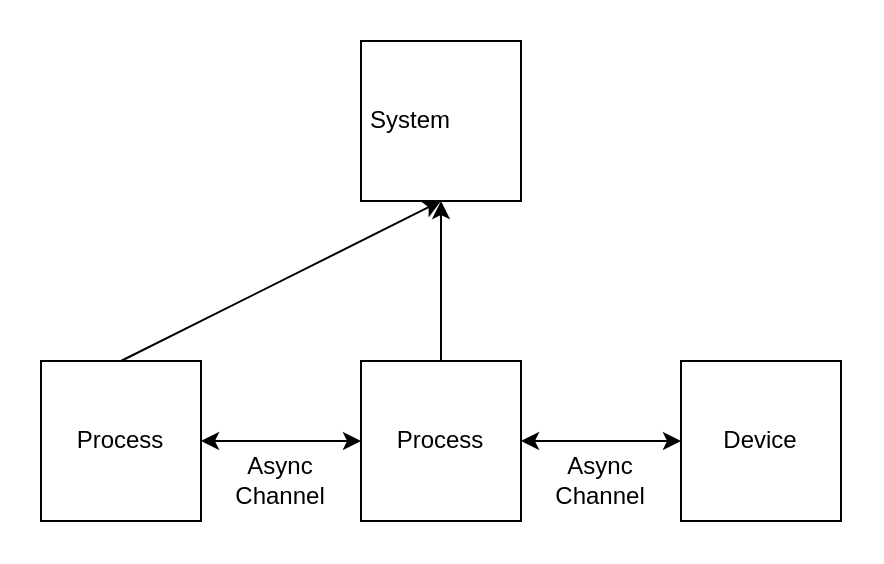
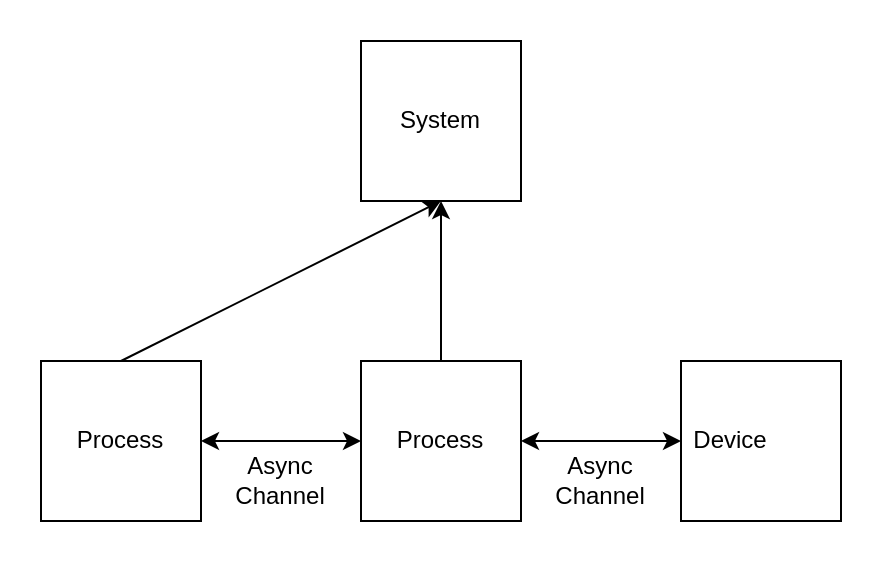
(411, 121) -> (441, 121)
(761, 441) -> (731, 441)
